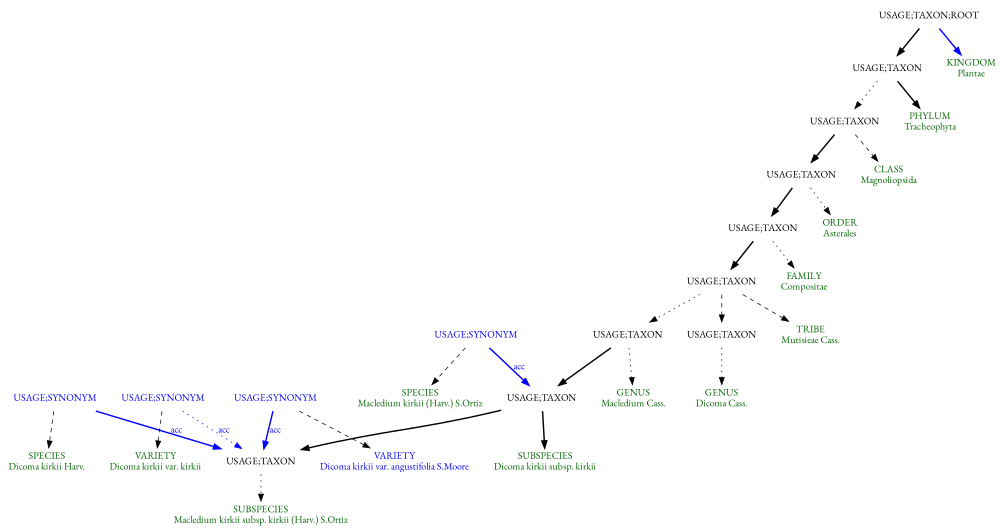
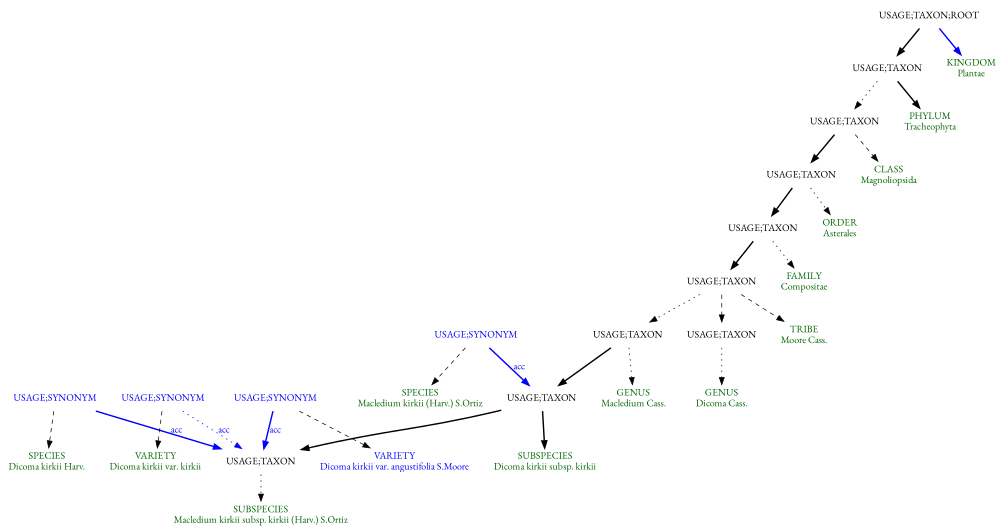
(811, 335) -> (804, 335)
